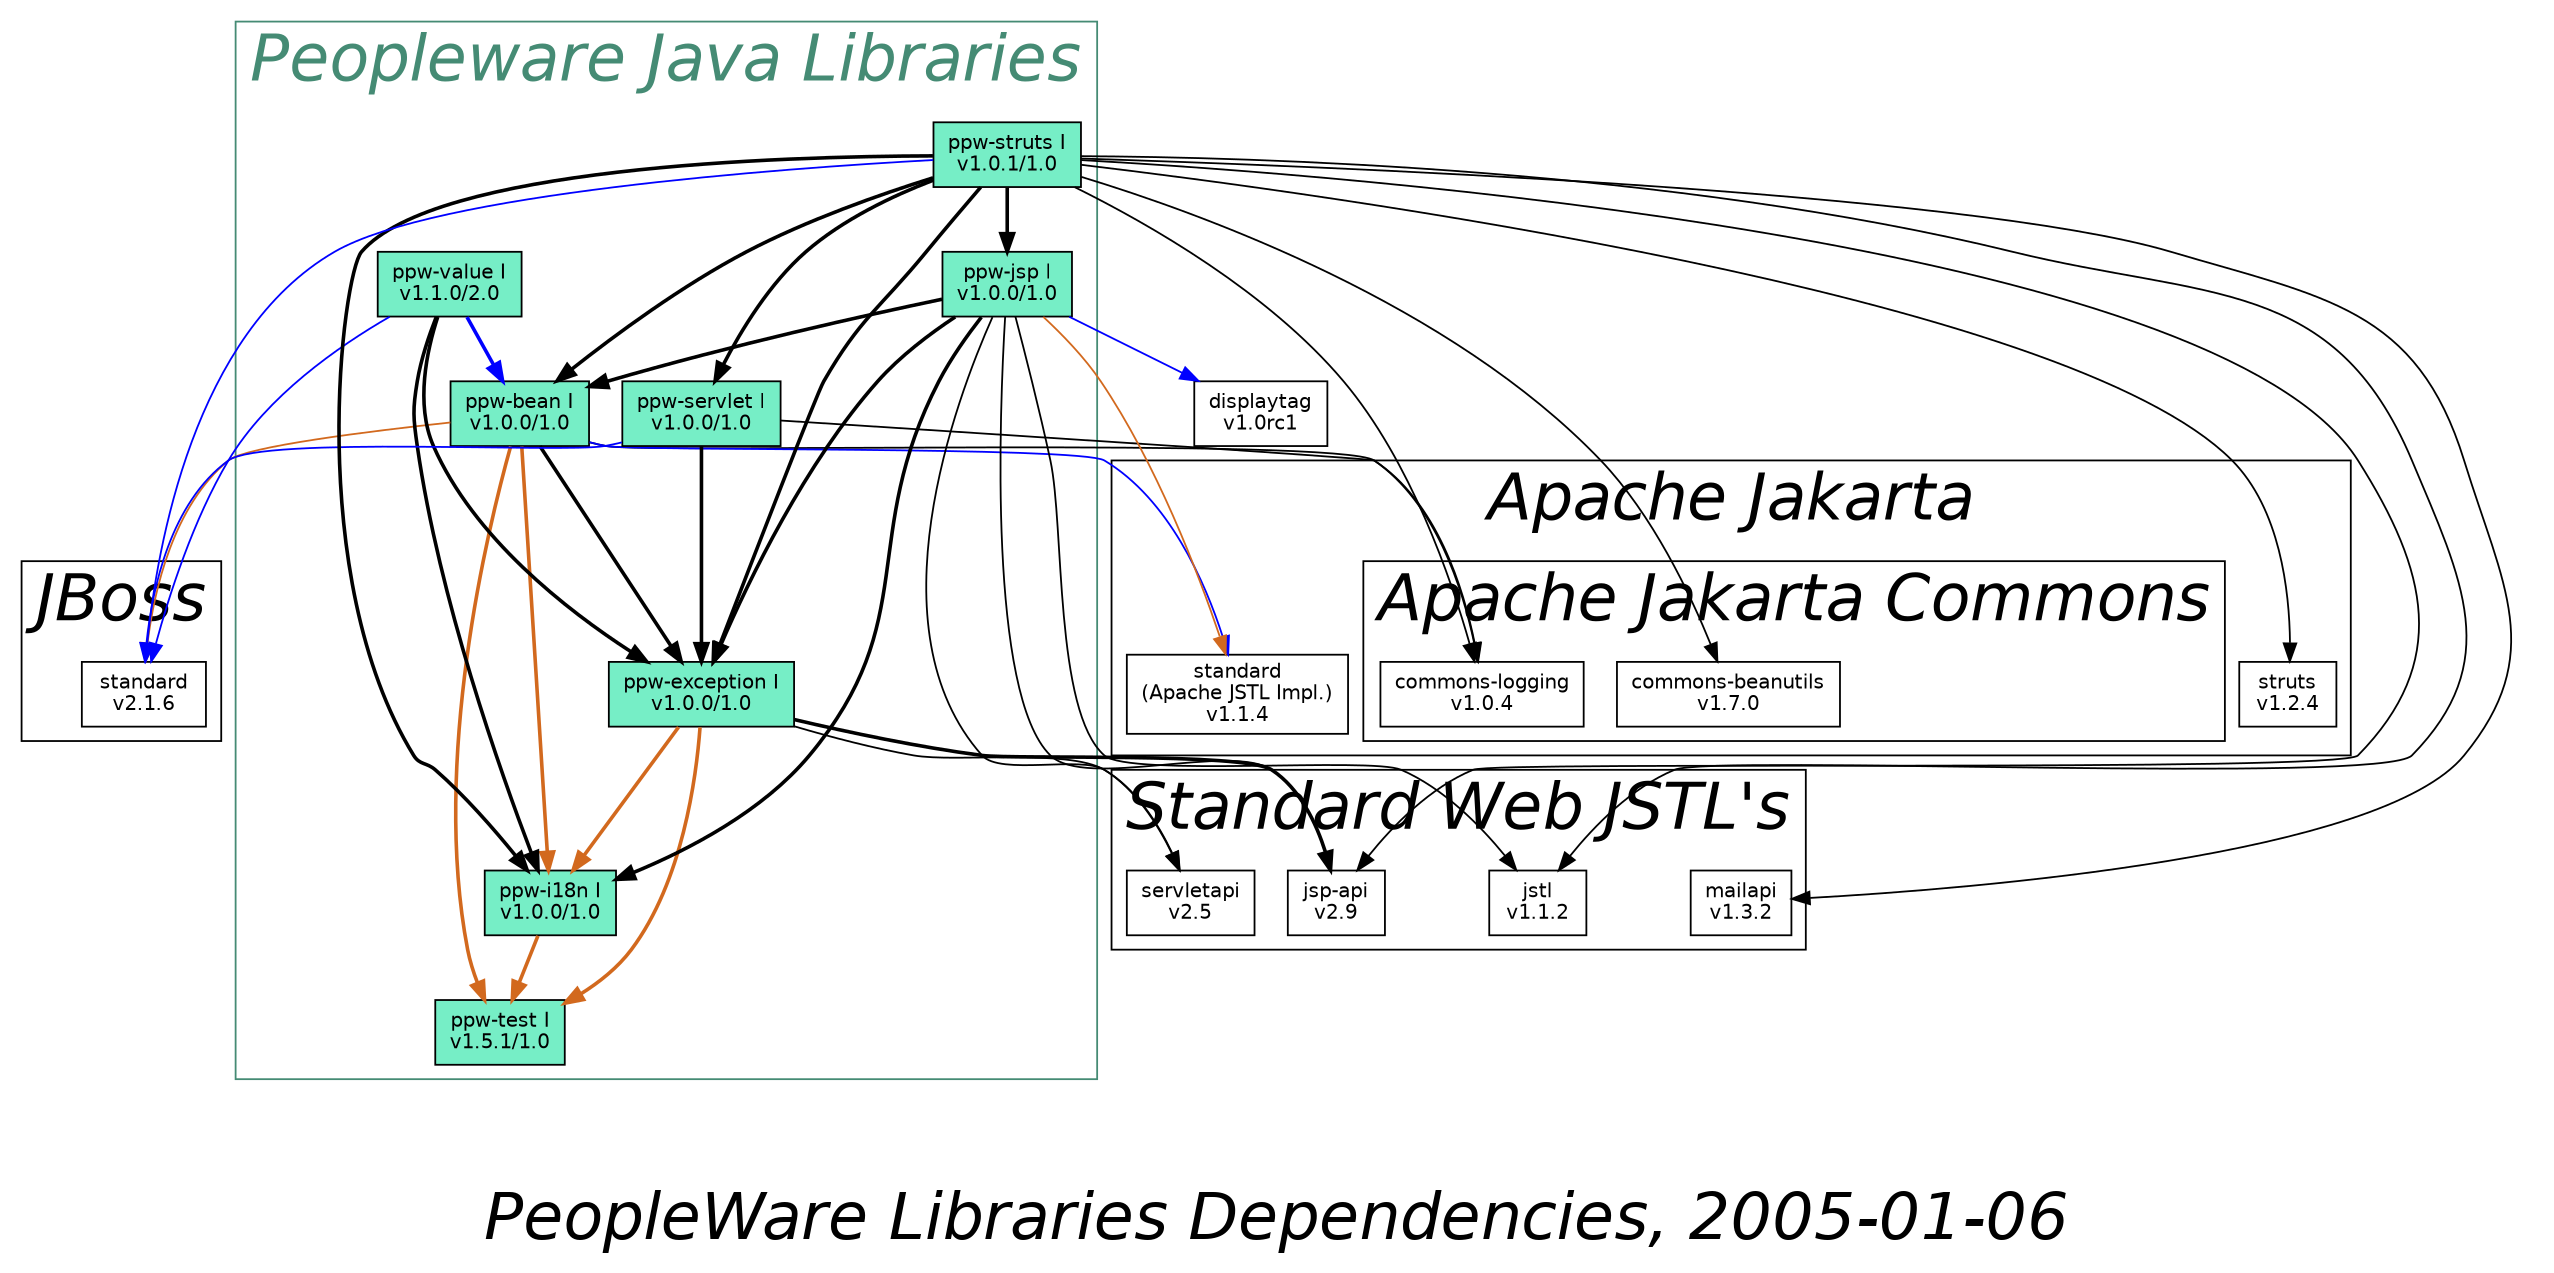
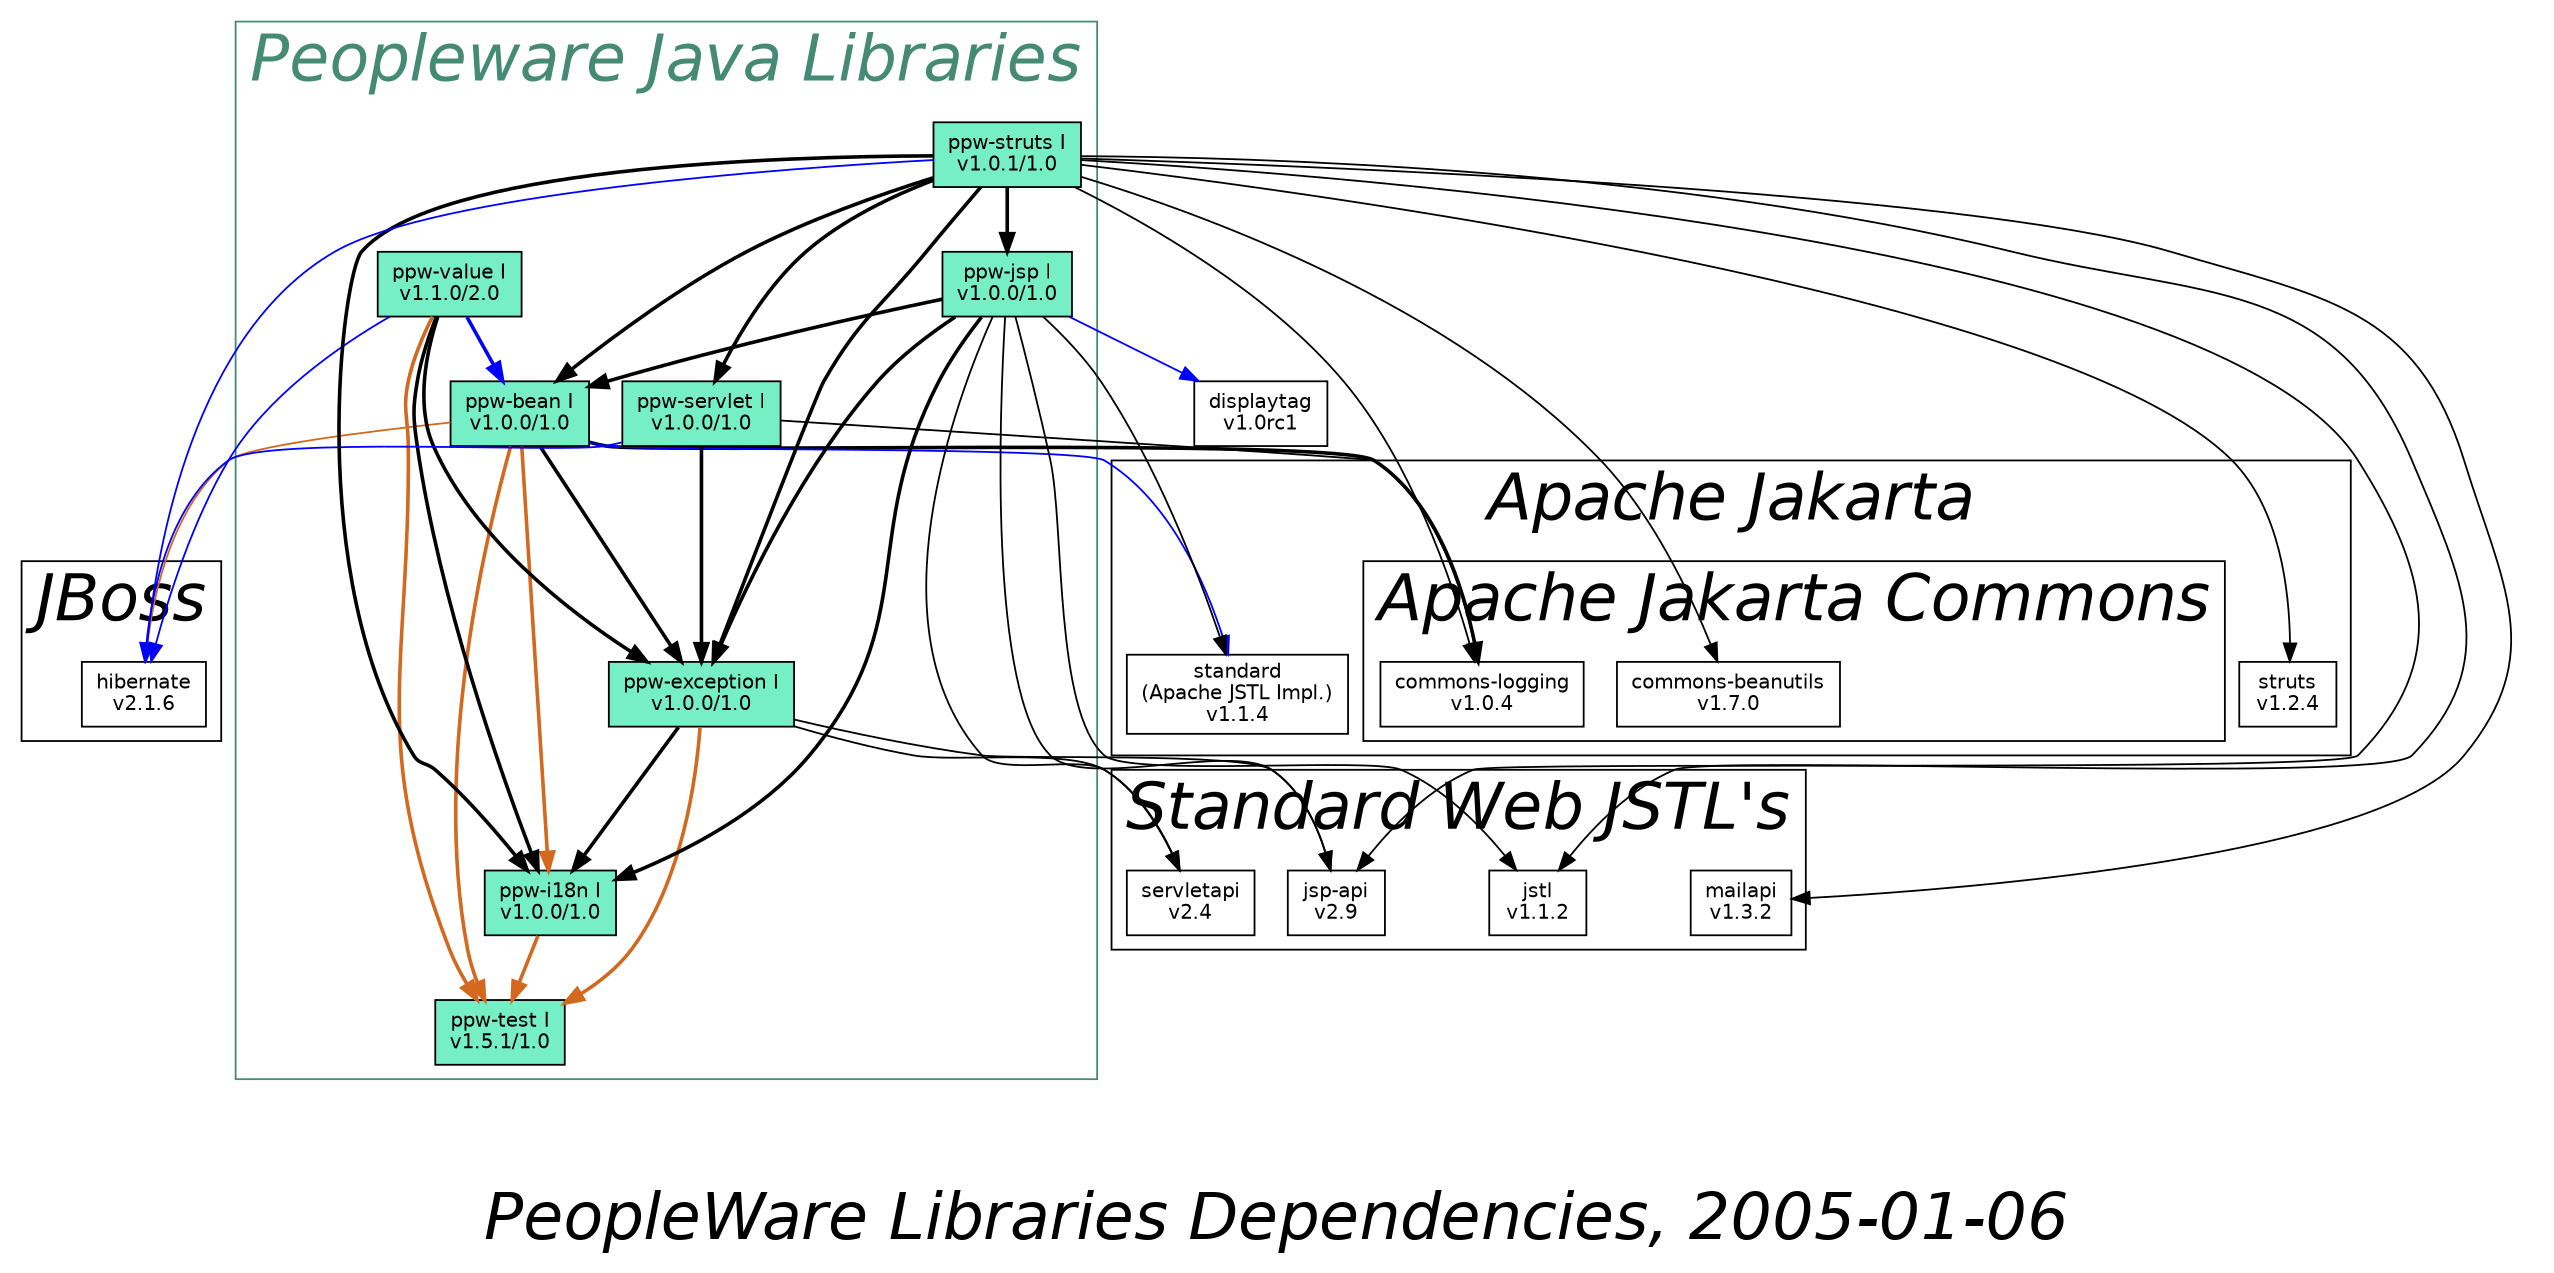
(1089, 448) -> (1089, 448)
(1154, 474) -> (1154, 474)
none -> (401, 654)
(144, 694) -> (144, 694)
(1082, 757) -> (1082, 757)
(631, 791) -> (631, 791)
(1191, 903) -> (1191, 903)
